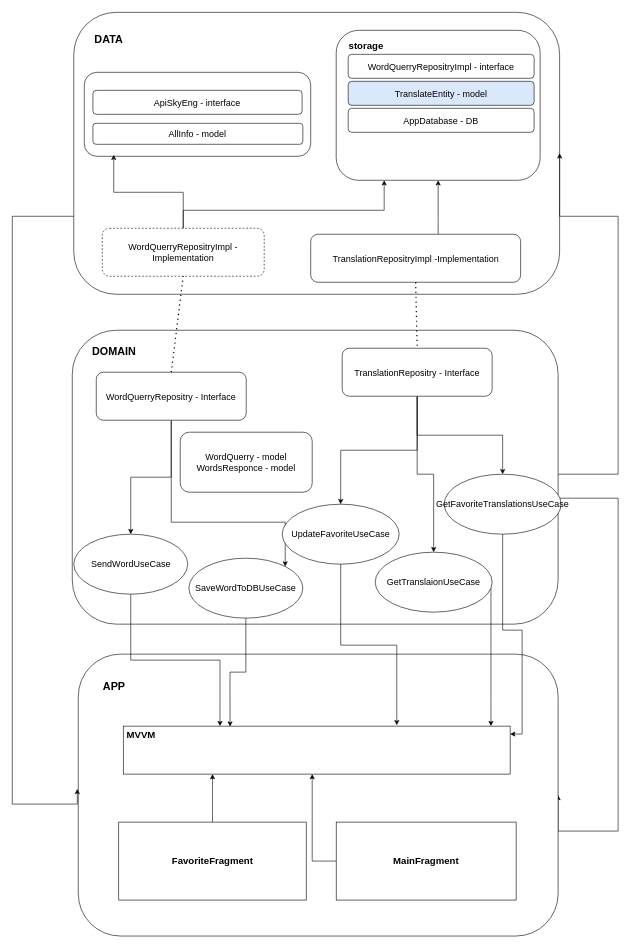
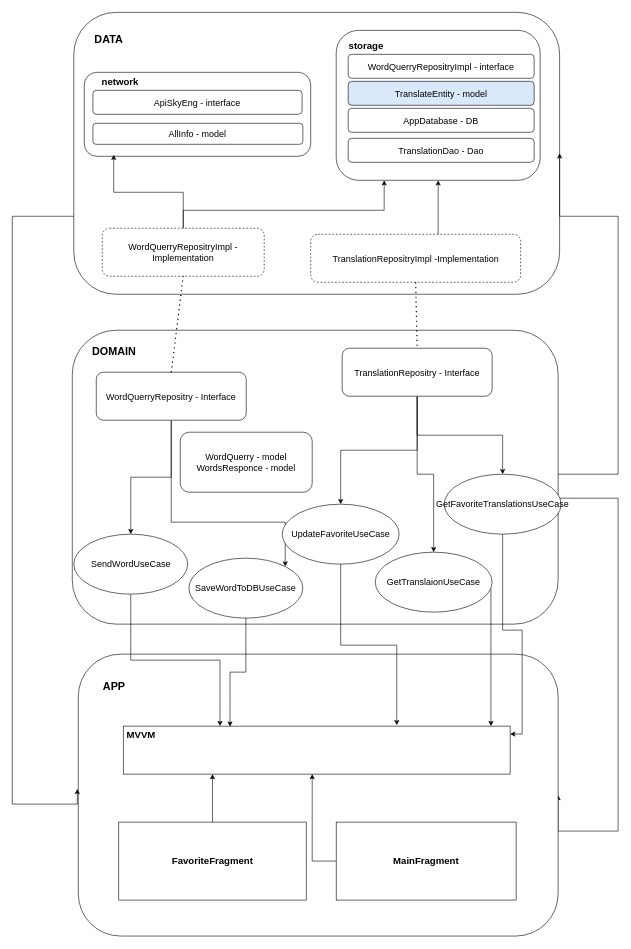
none -> (120, 81)
none -> (441, 150)
(416, 258) -> (416, 258)
